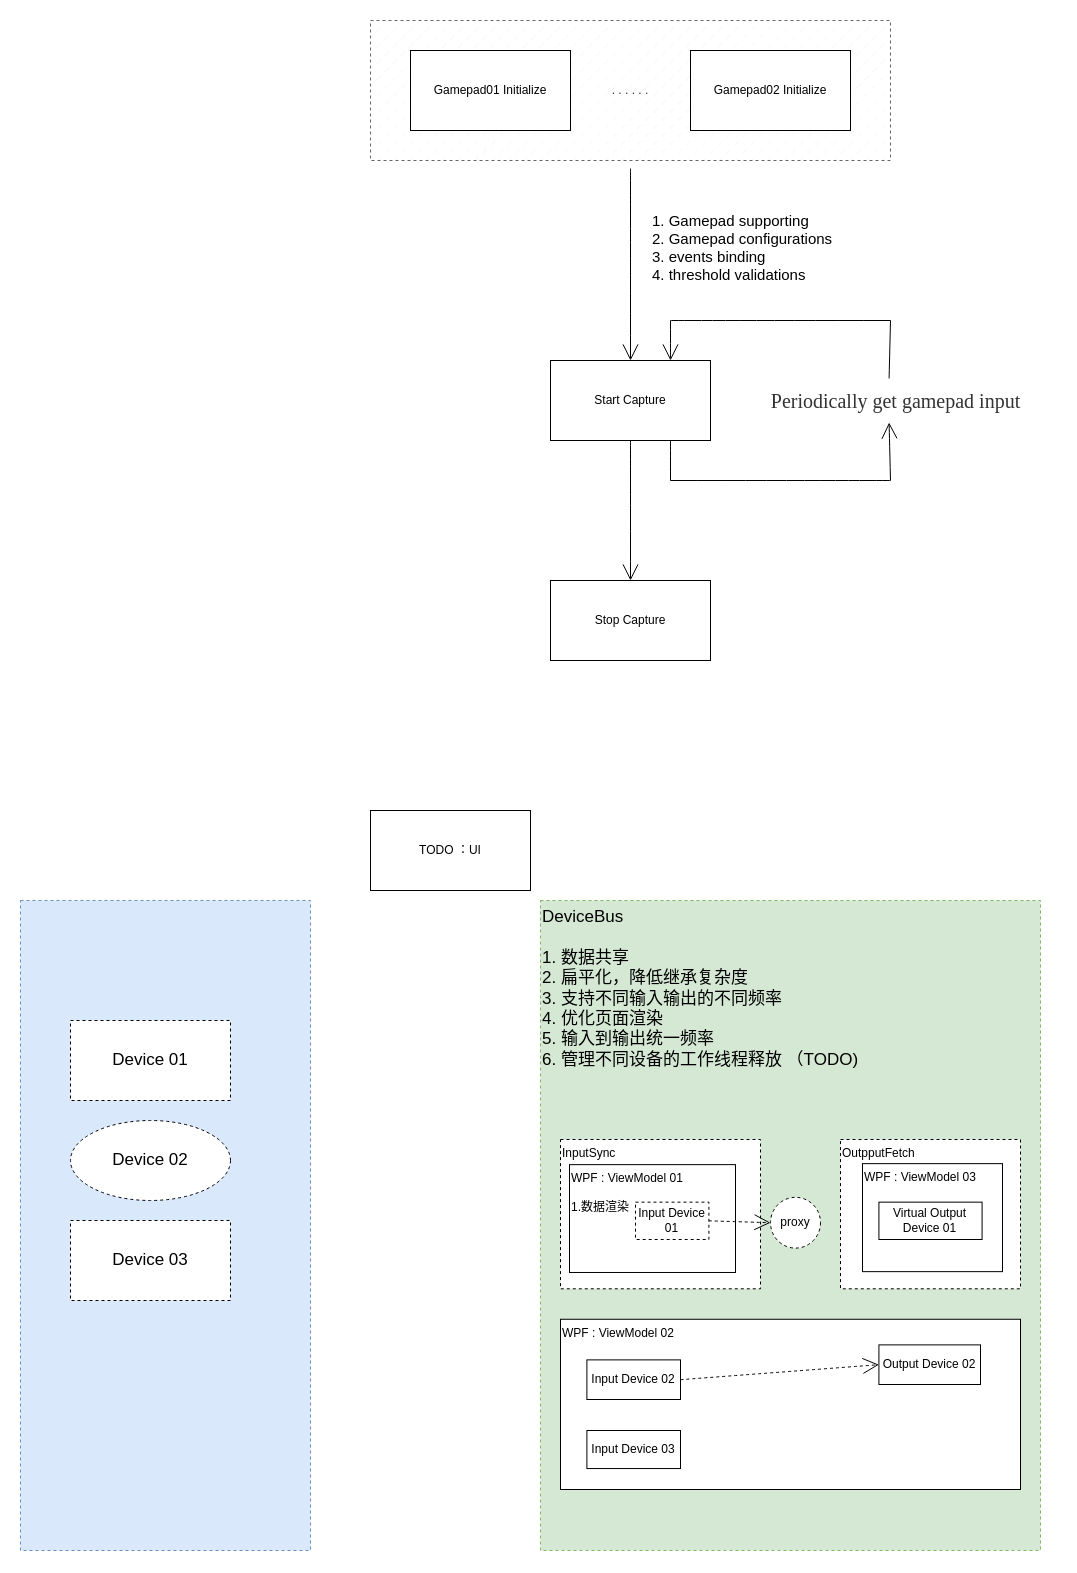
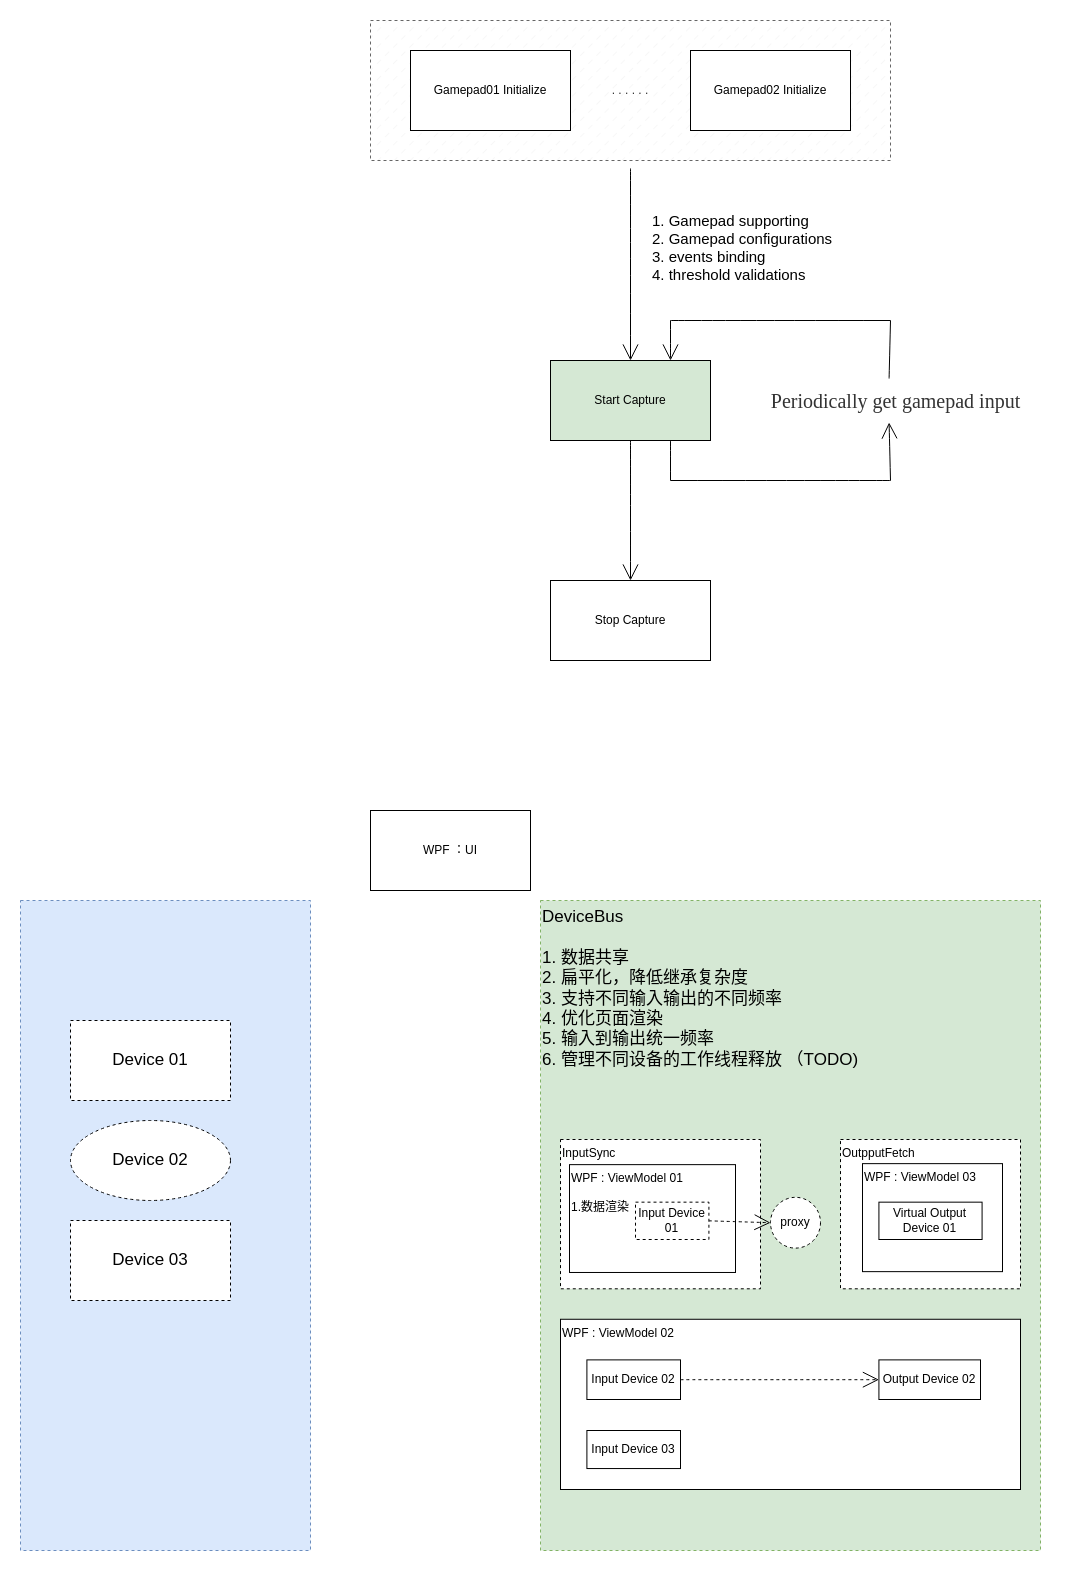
(631, 401) -> (631, 401)
(451, 851) -> (451, 851)
(930, 1365) -> (930, 1380)
